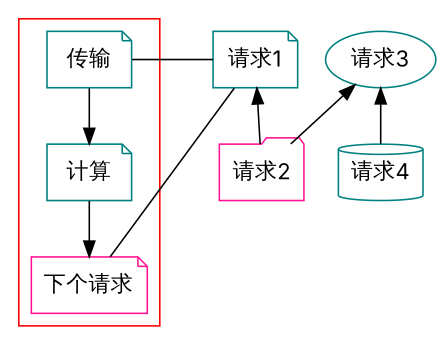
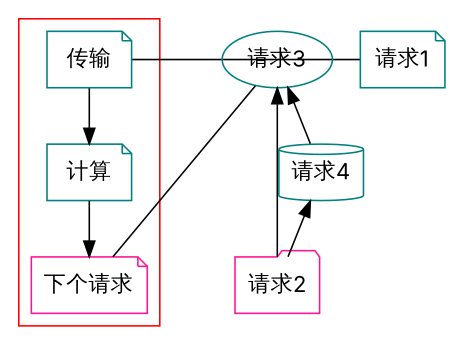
(259, 124) -> (296, 236)
(172, 172) -> (184, 171)
